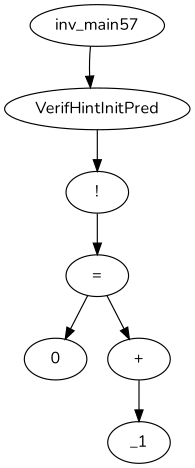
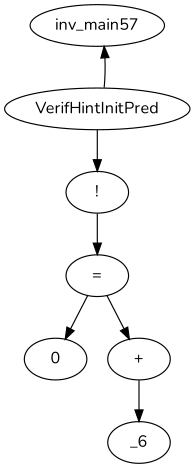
(90, 61) -> (105, 73)
(139, 442) -> (139, 442)
